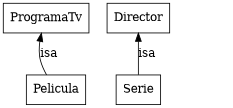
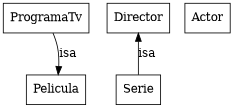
none -> (208, 18)
(40, 59) -> (58, 49)
